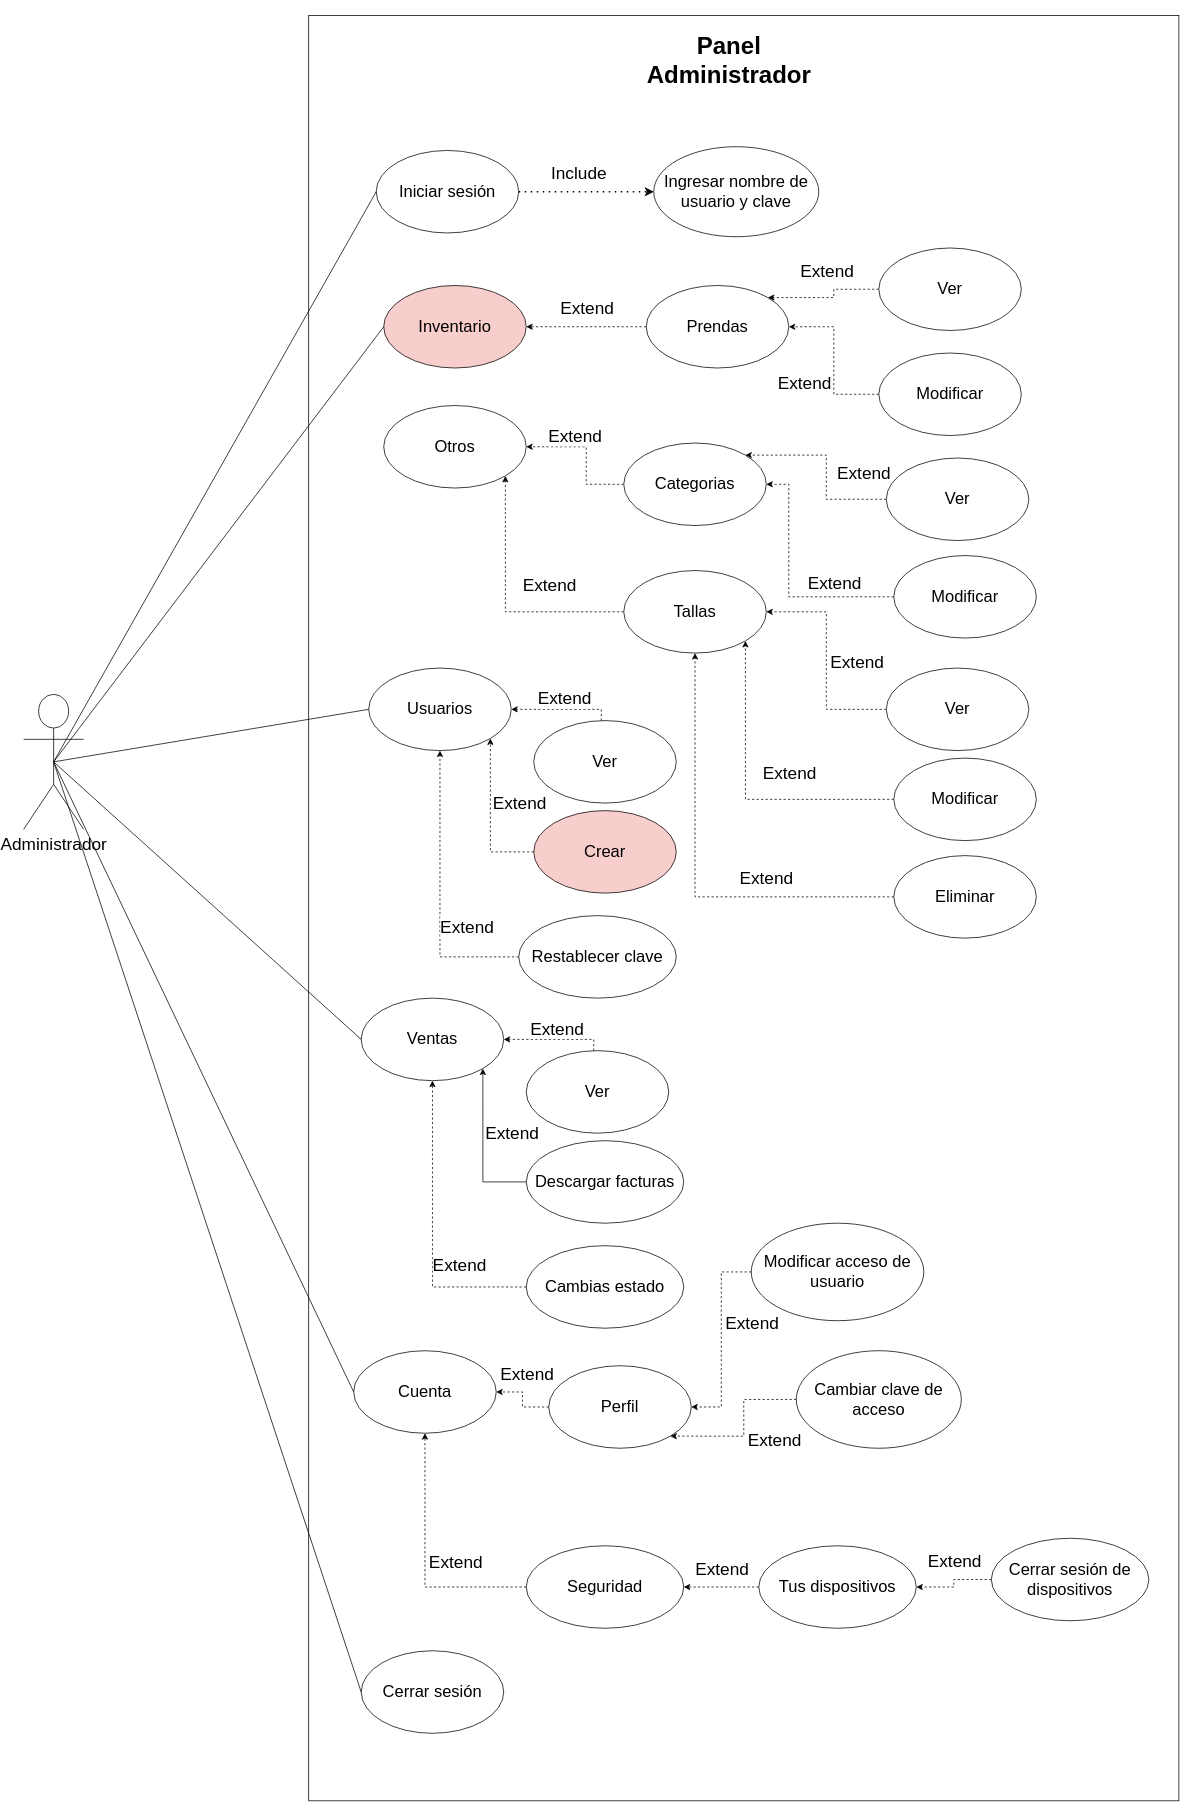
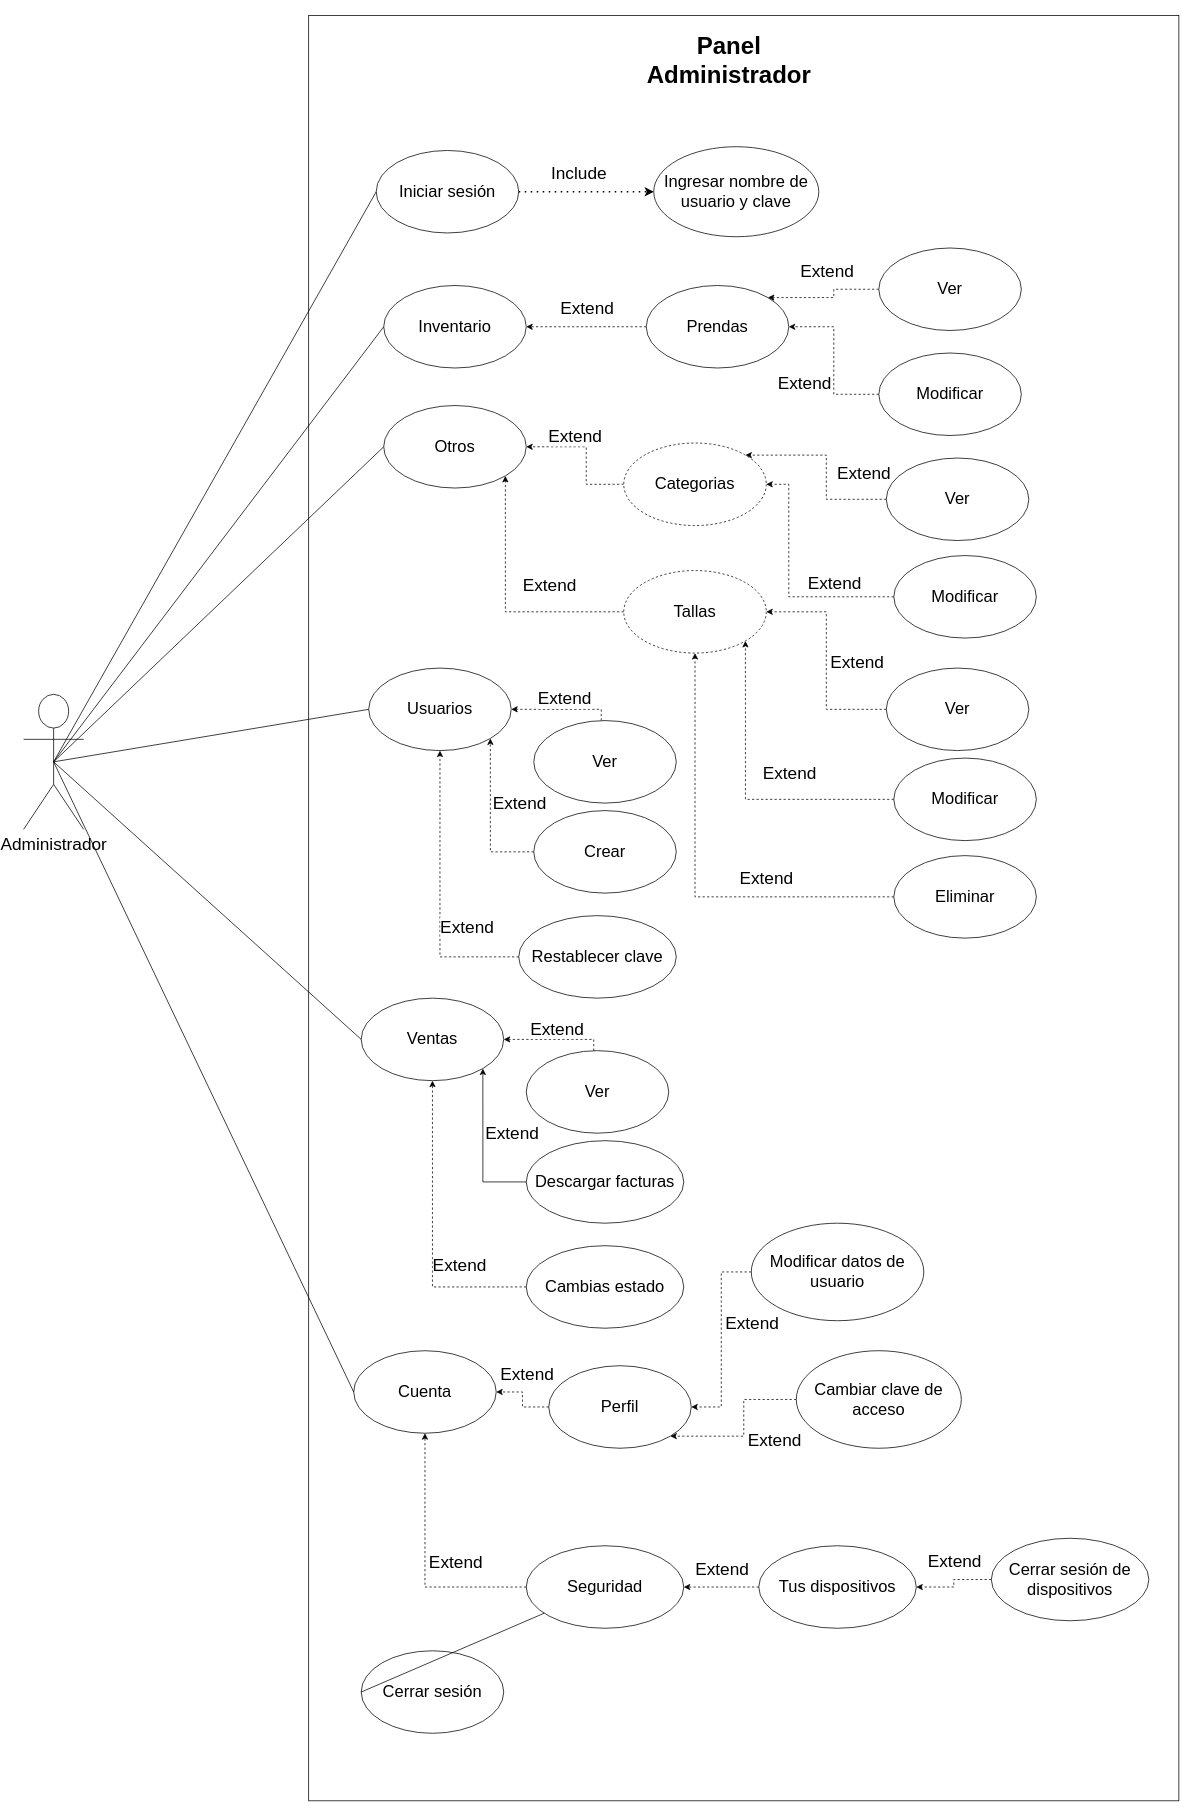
(455, 327) -> (455, 327)
(695, 484) -> (695, 484)
none -> (220, 603)
(695, 612) -> (695, 612)
(605, 852) -> (605, 852)
(216, 1254) -> (452, 1652)
(837, 1272) -> (837, 1272)
